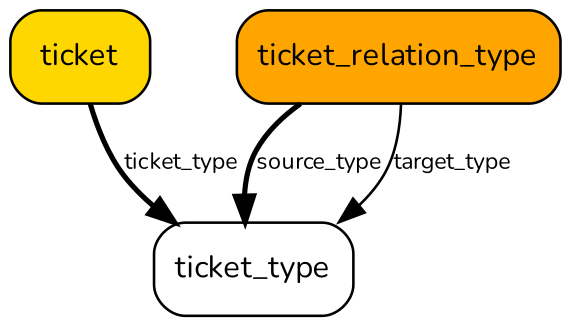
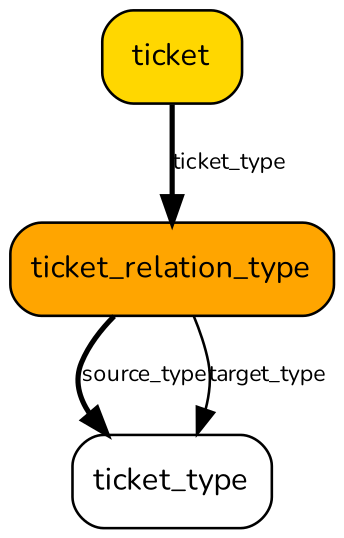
(114, 160) -> (172, 150)
